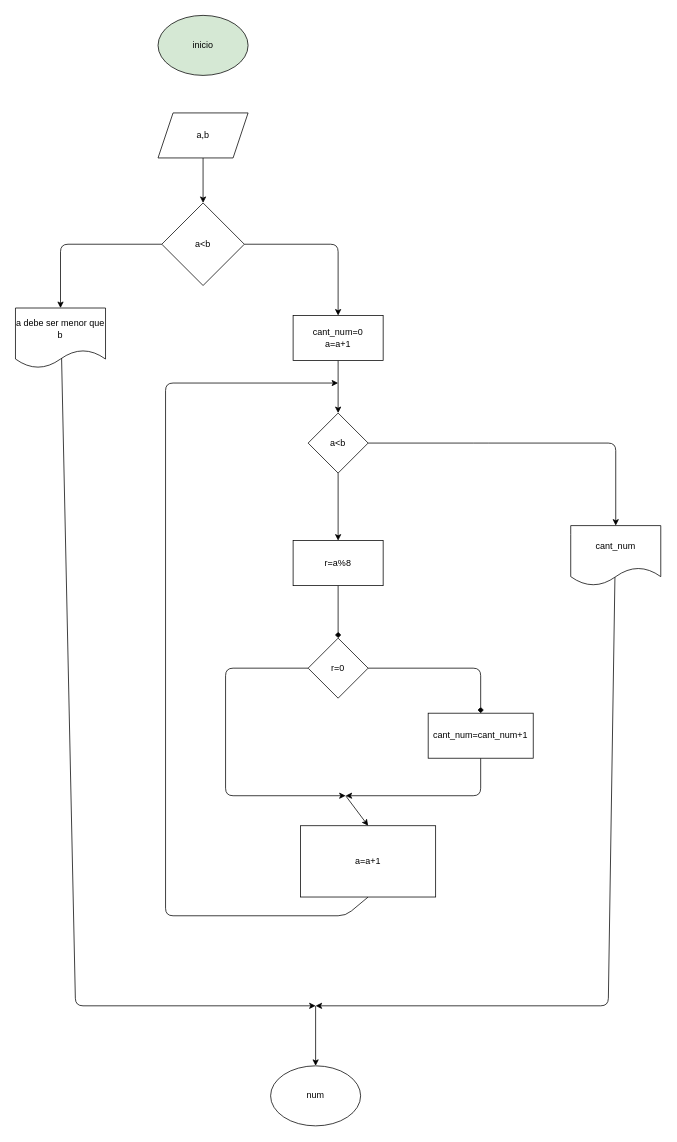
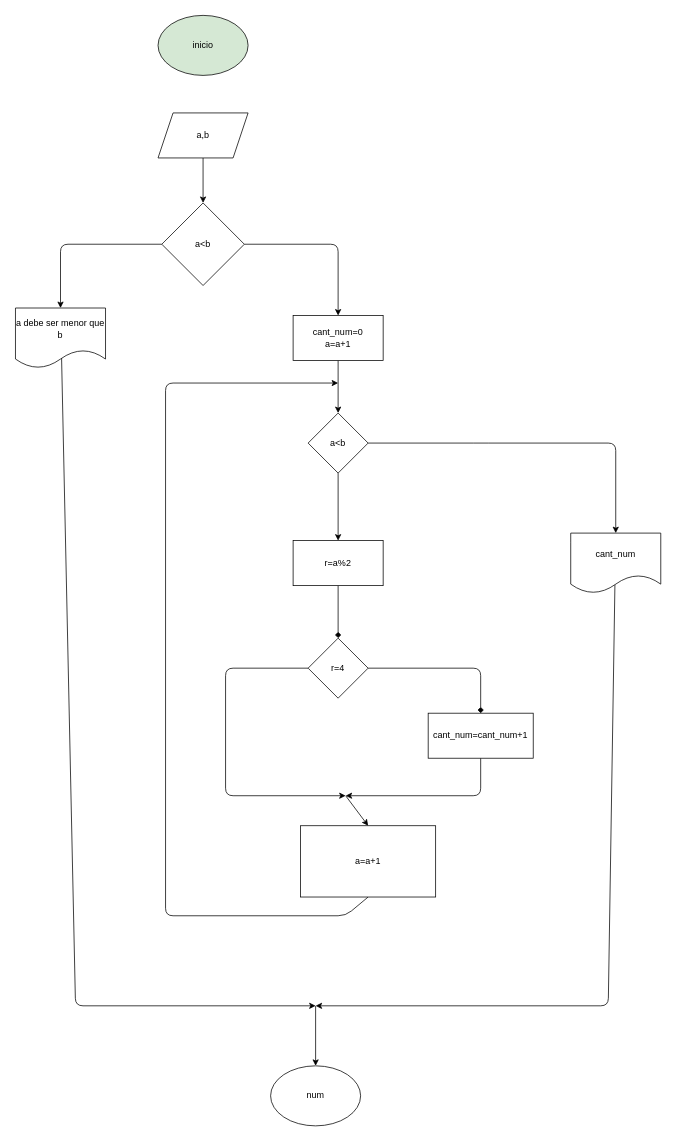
(615, 555) -> (615, 563)
(338, 563) -> (338, 563)
(338, 668) -> (338, 668)
